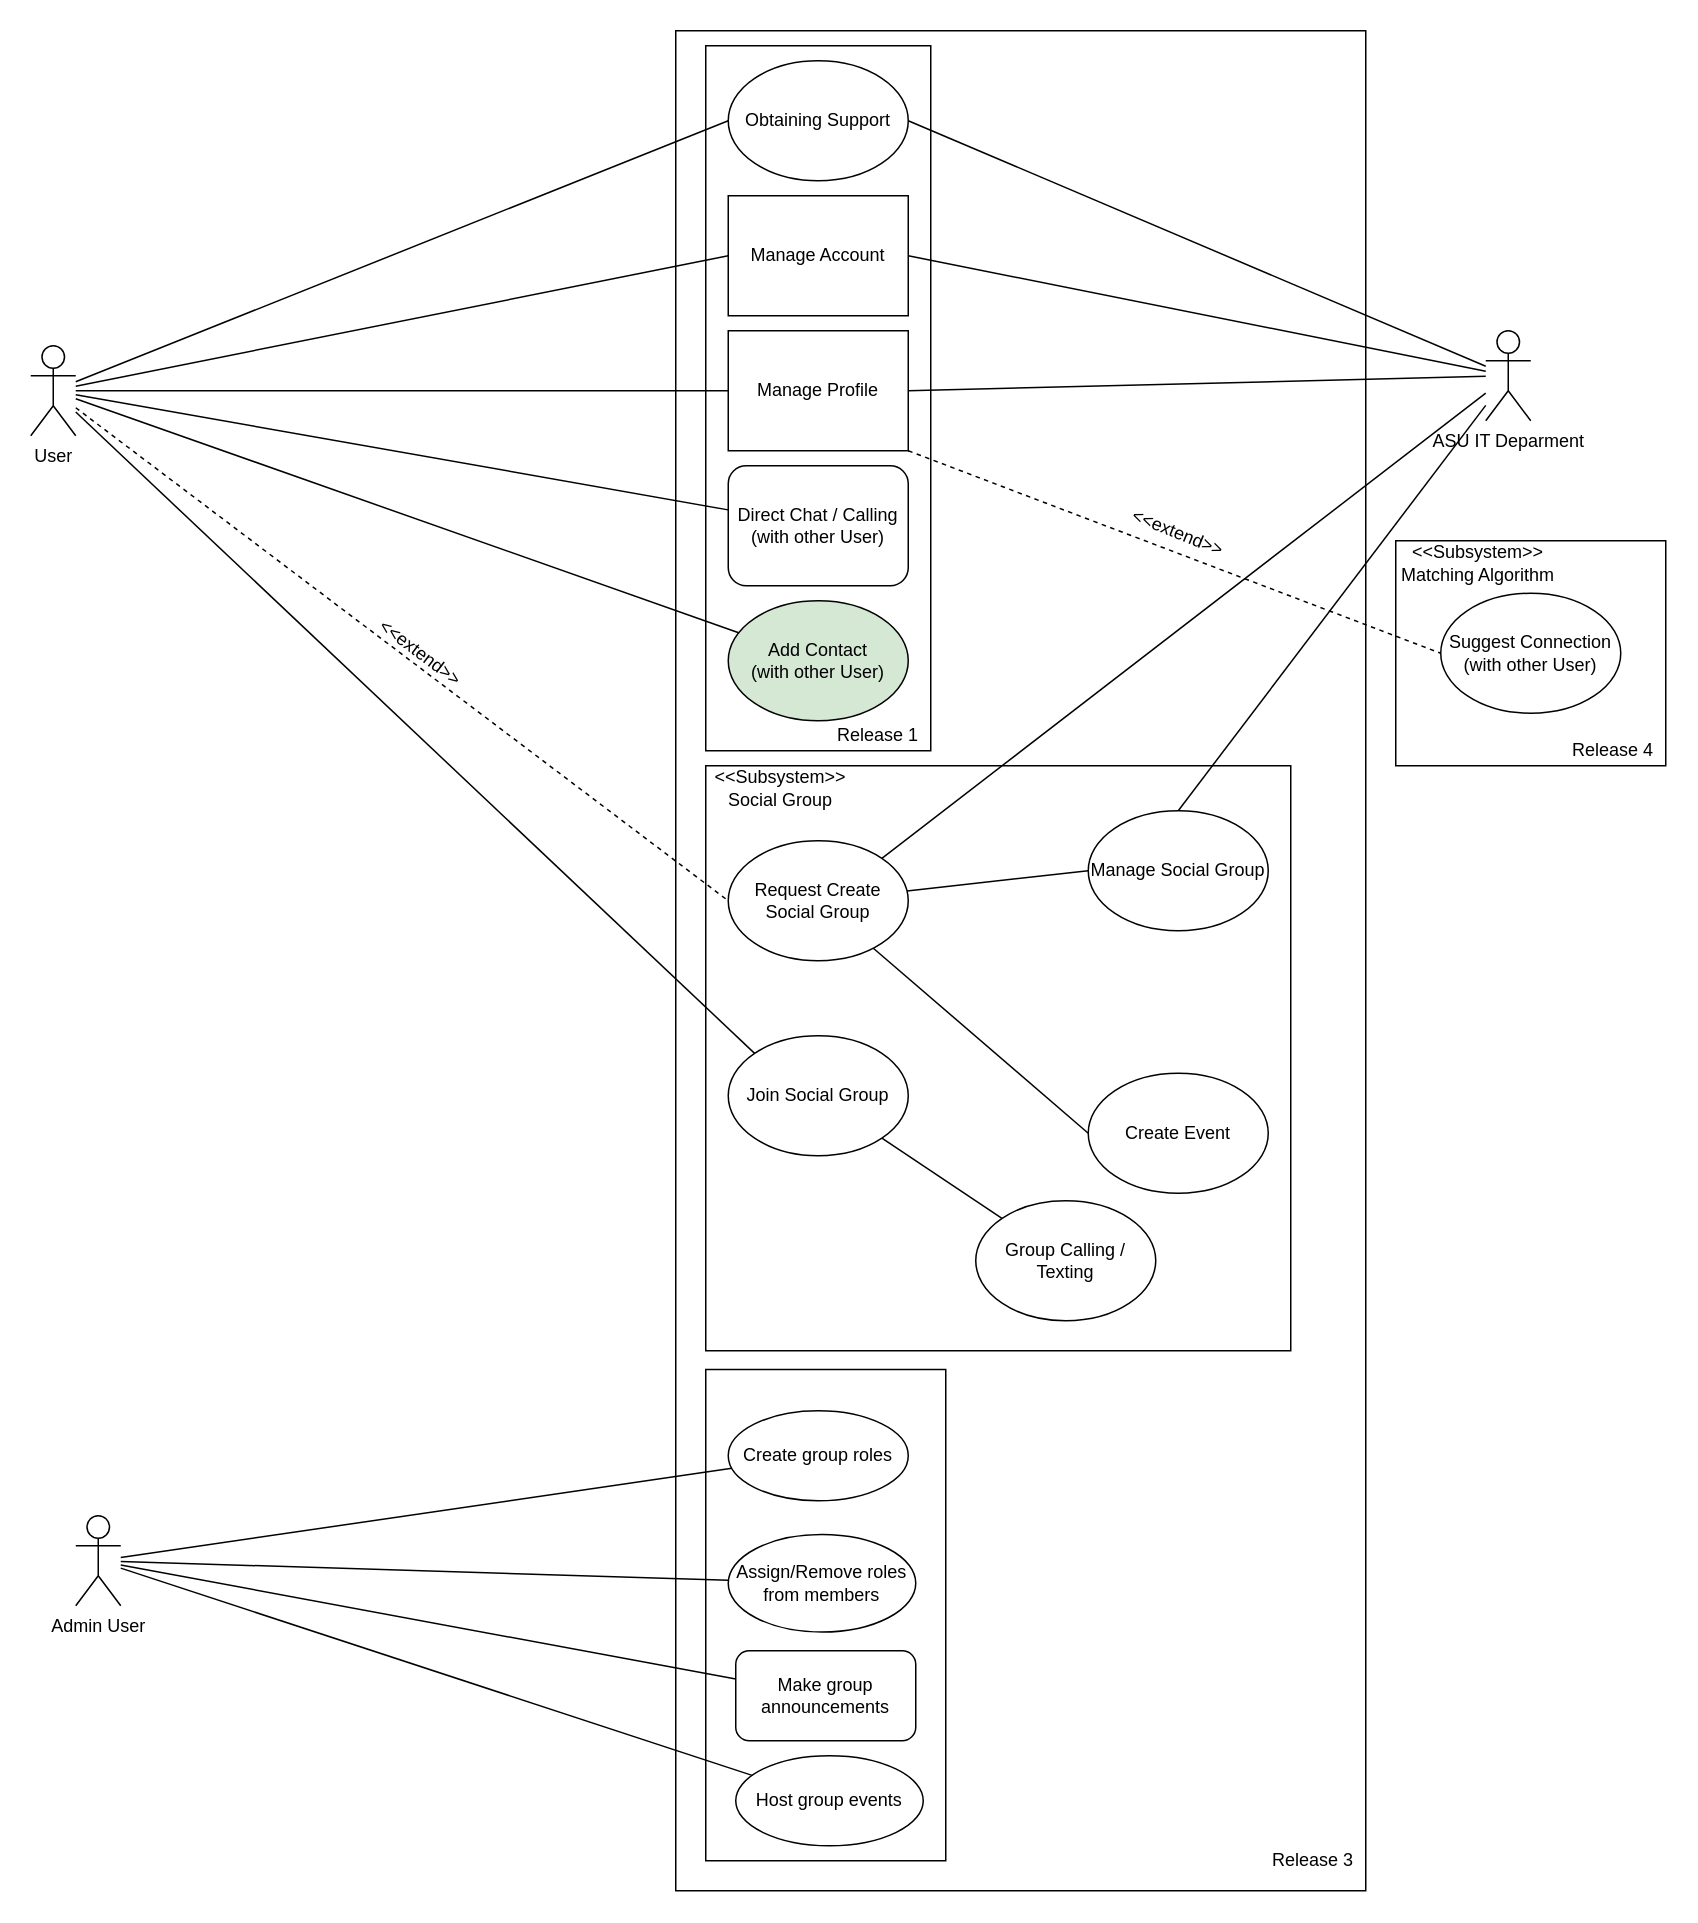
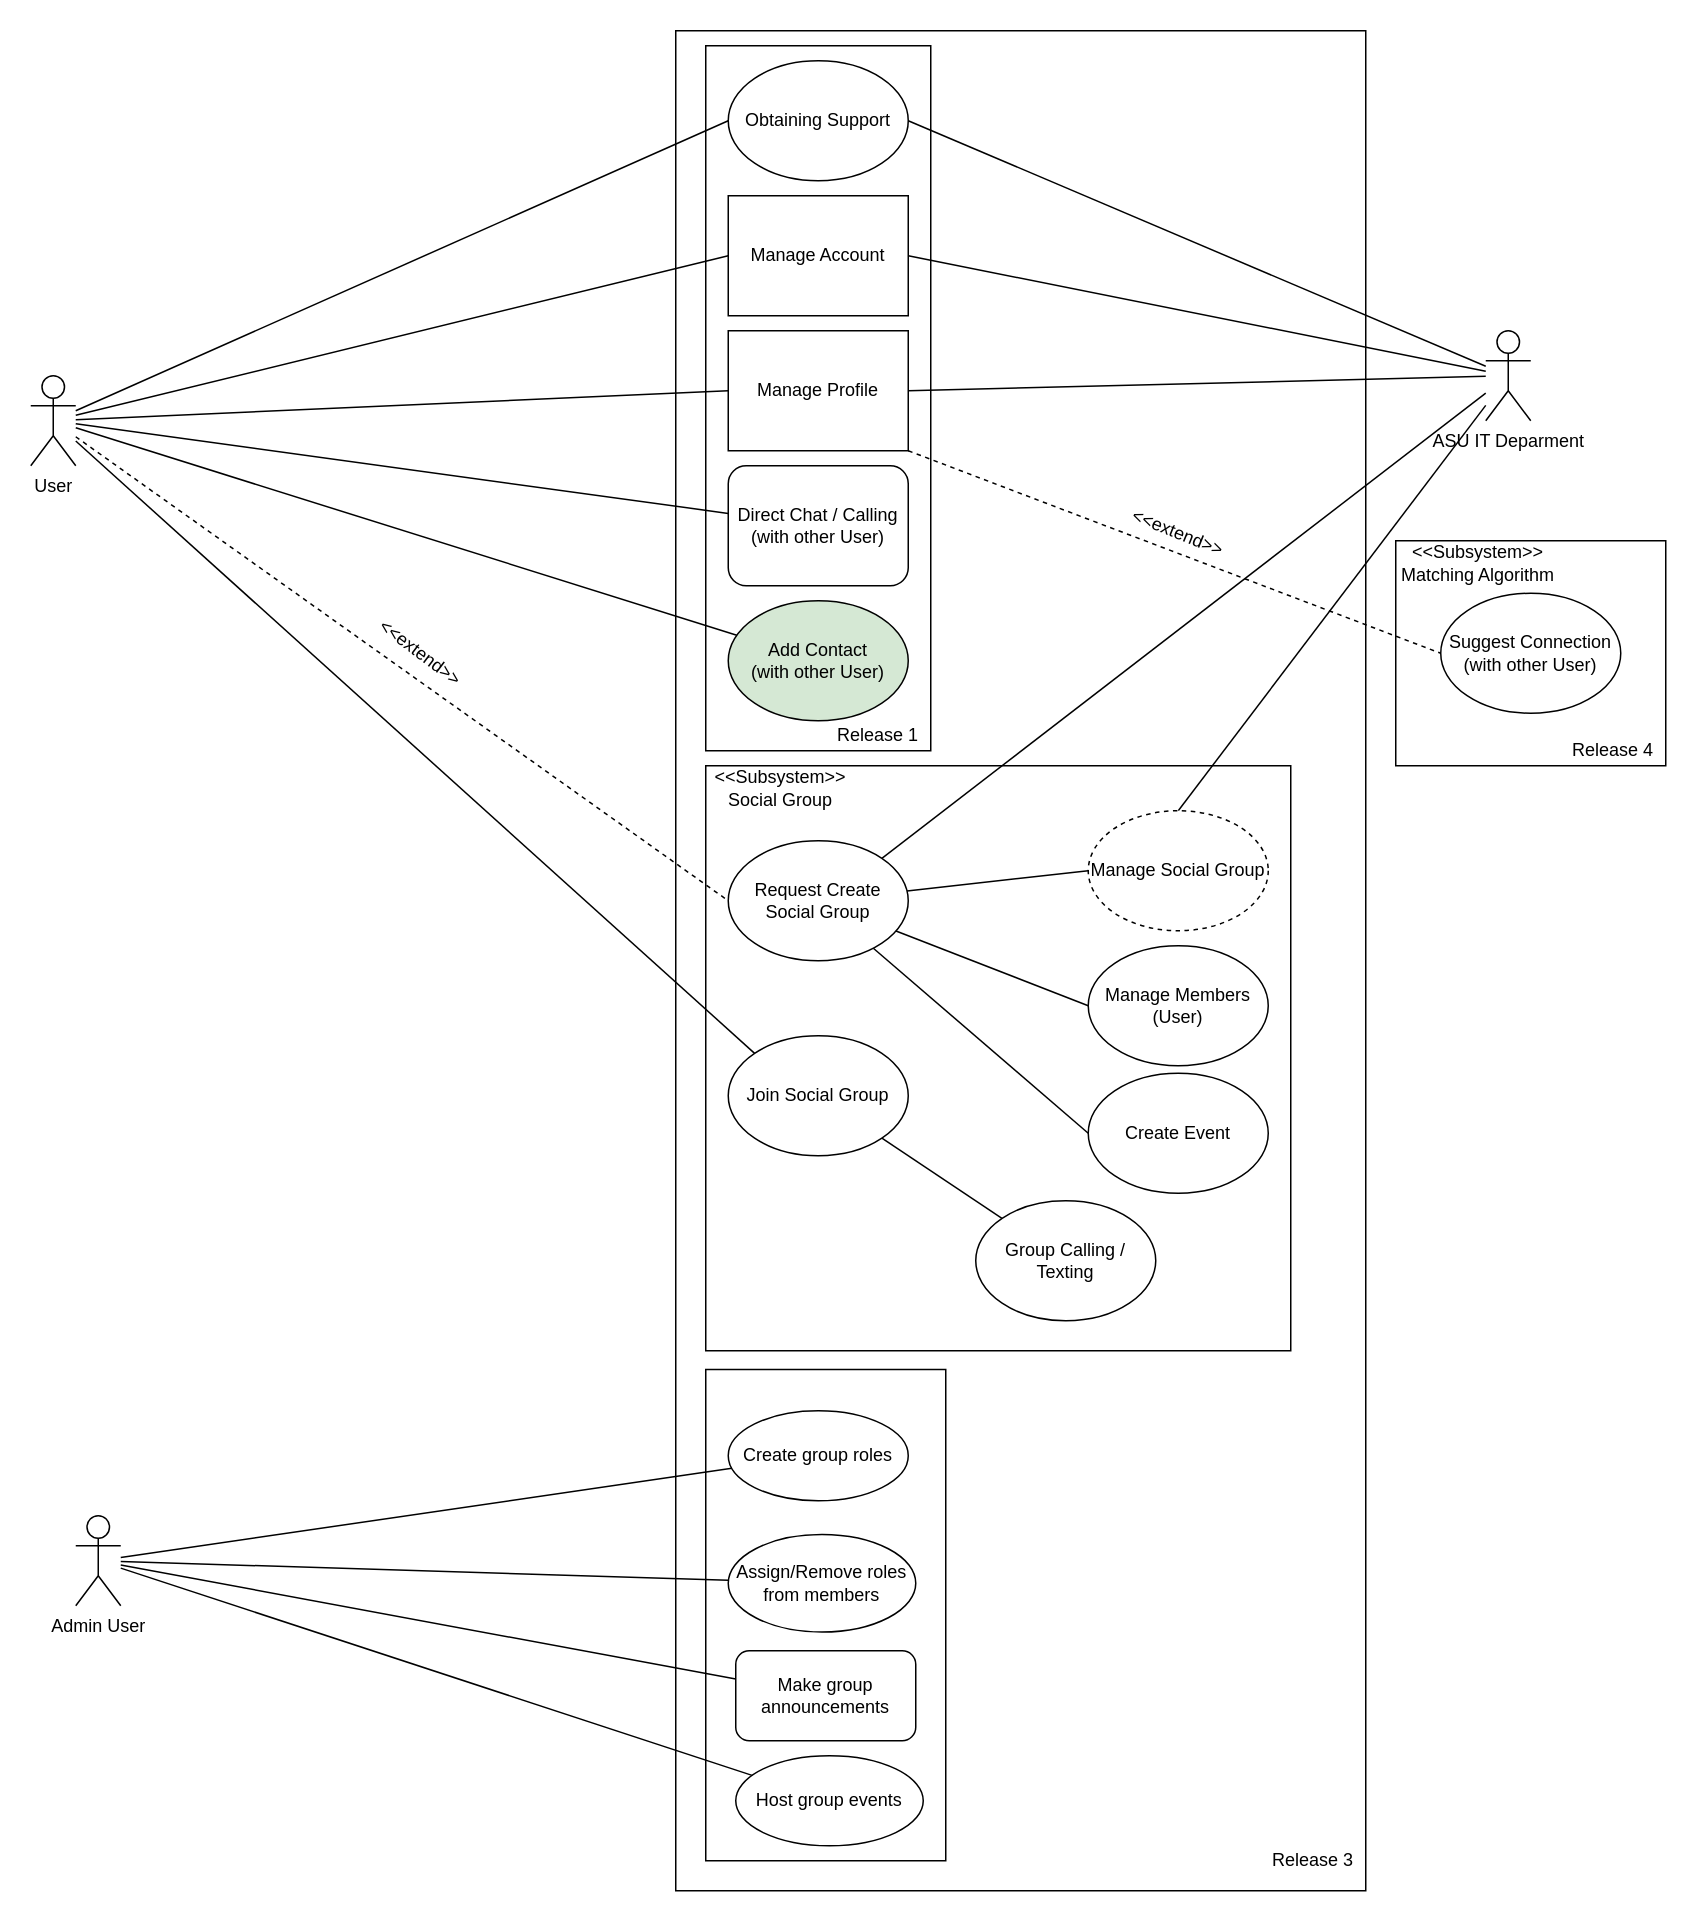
(53, 391) -> (53, 421)
(1178, 871) -> (1178, 871)
none -> (992, 968)
none -> (1178, 1006)
